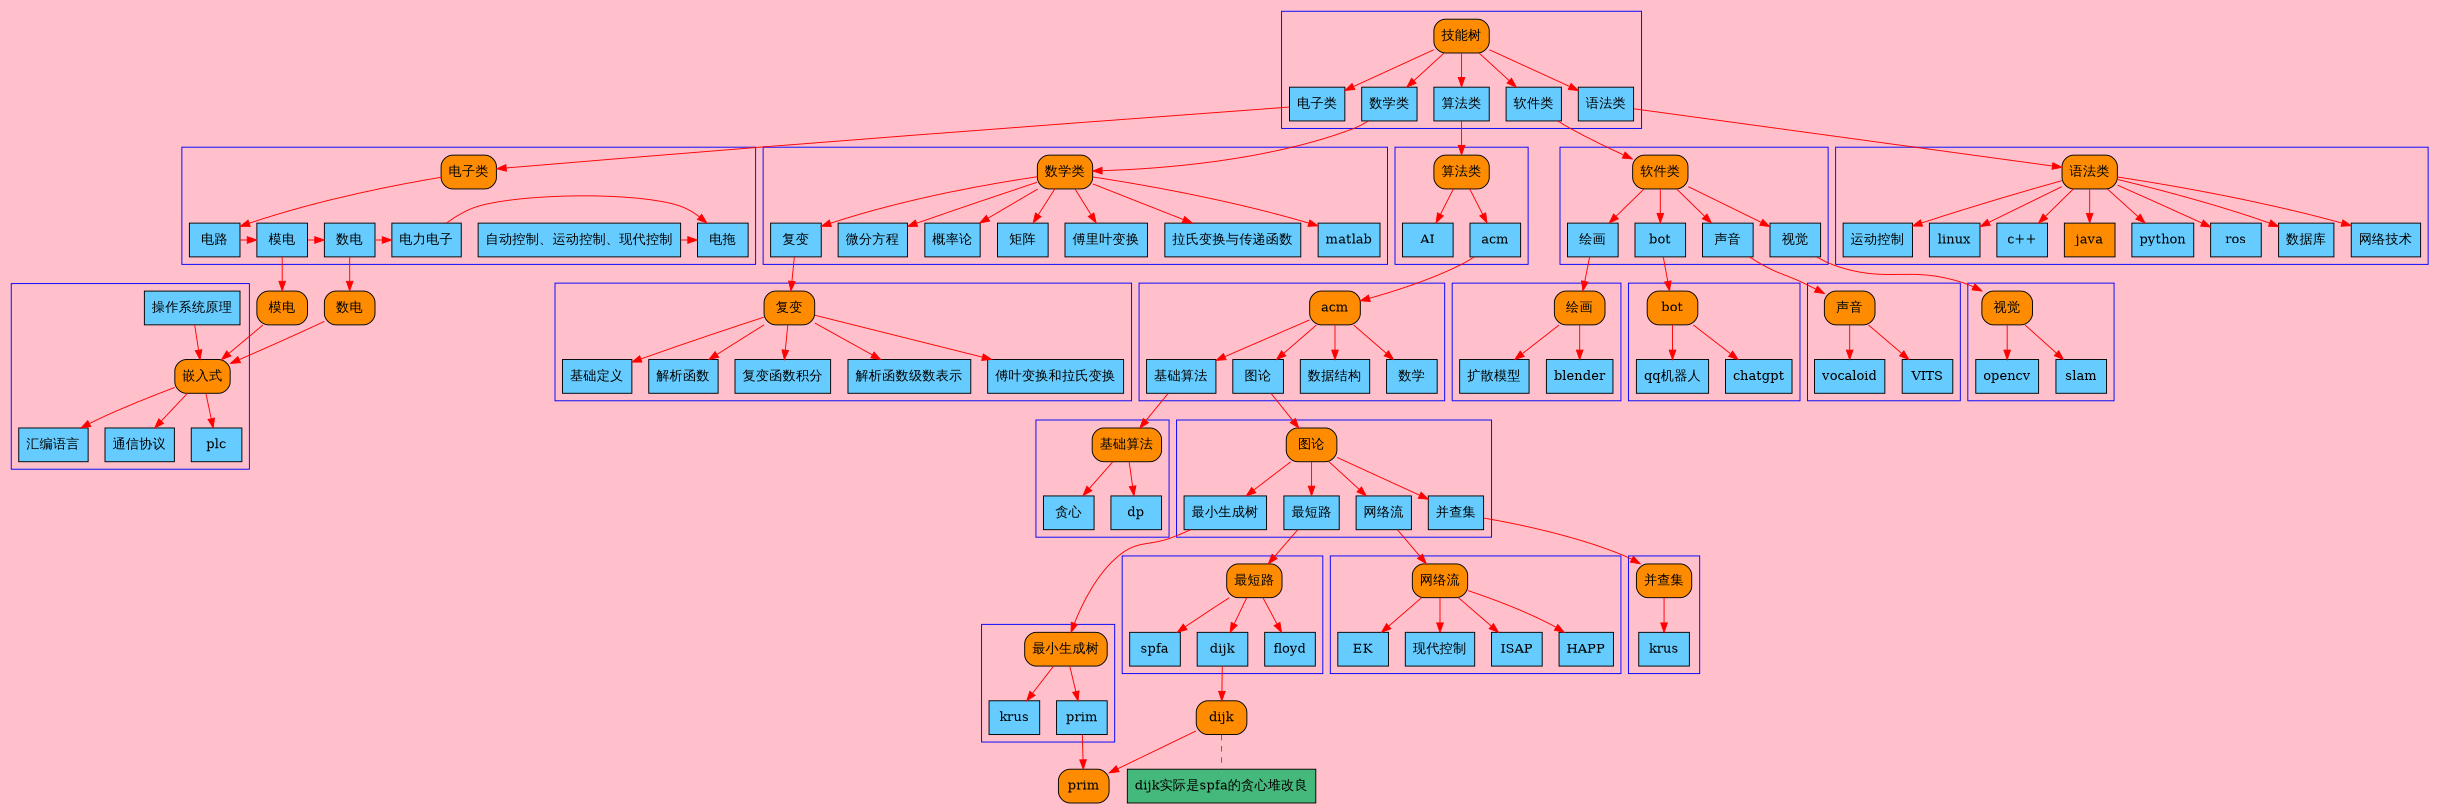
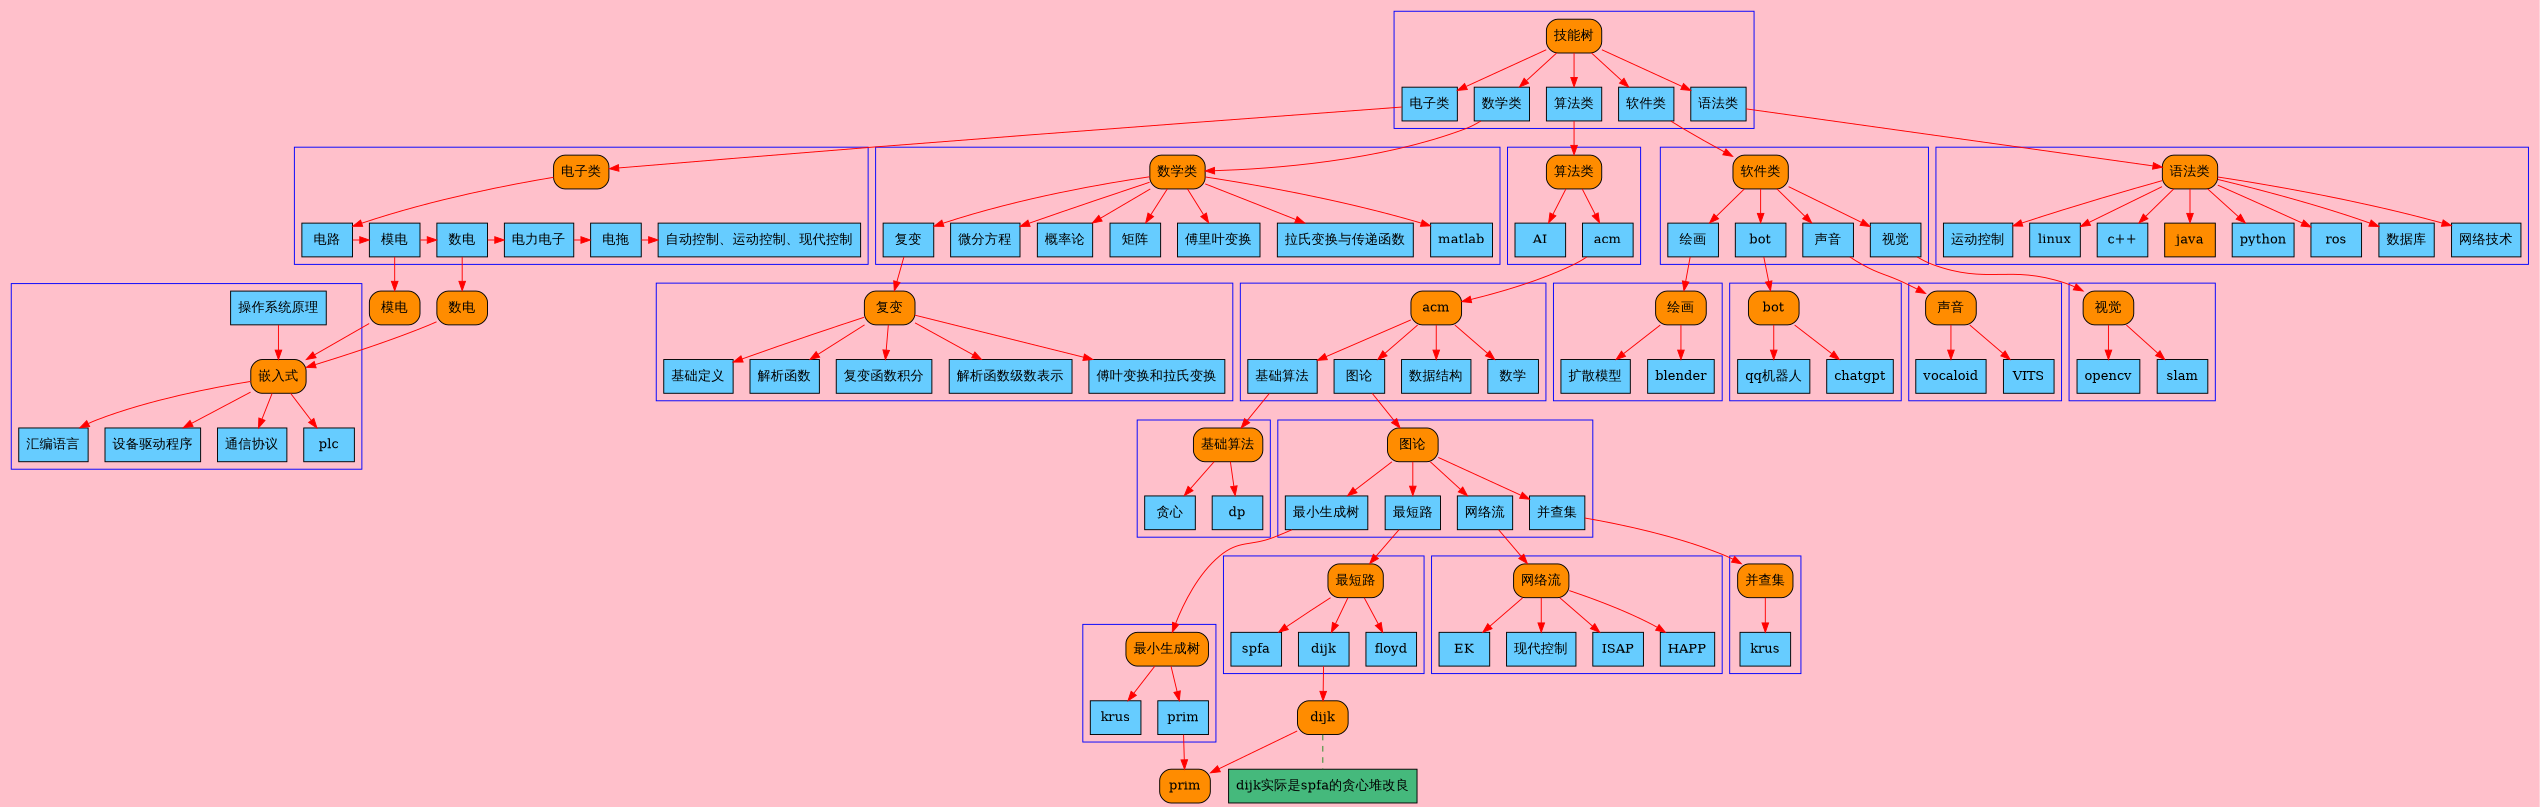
(684, 240) -> (645, 240)
none -> (153, 445)
